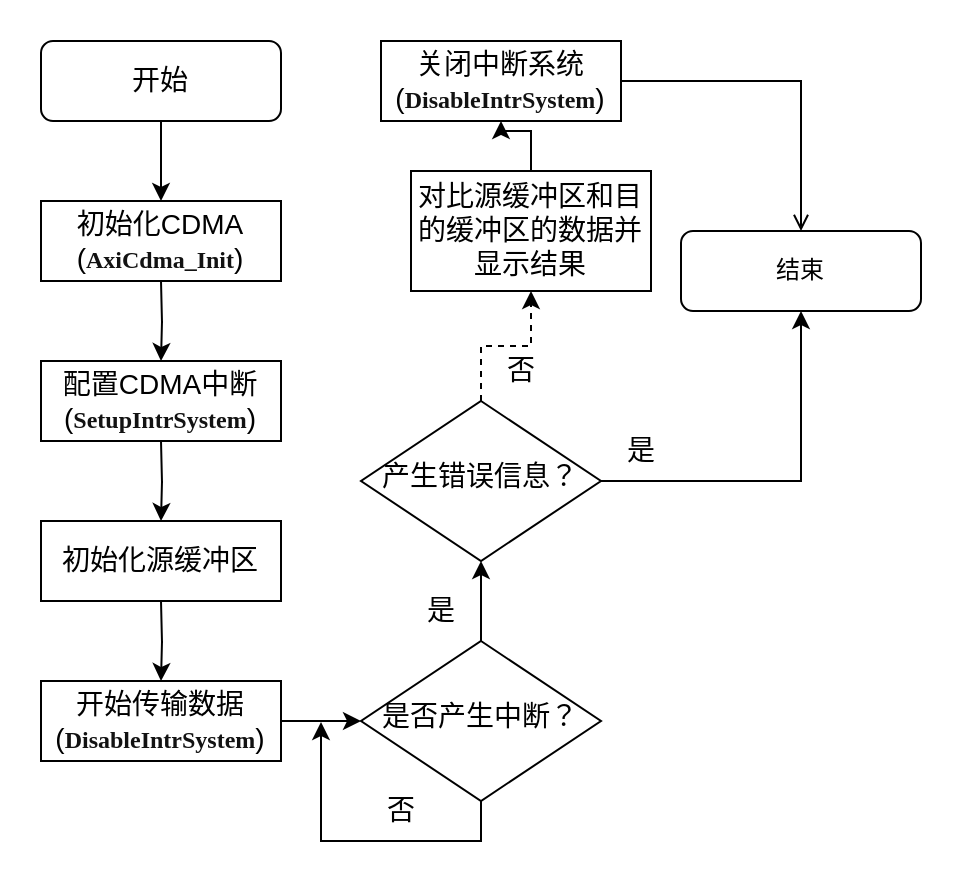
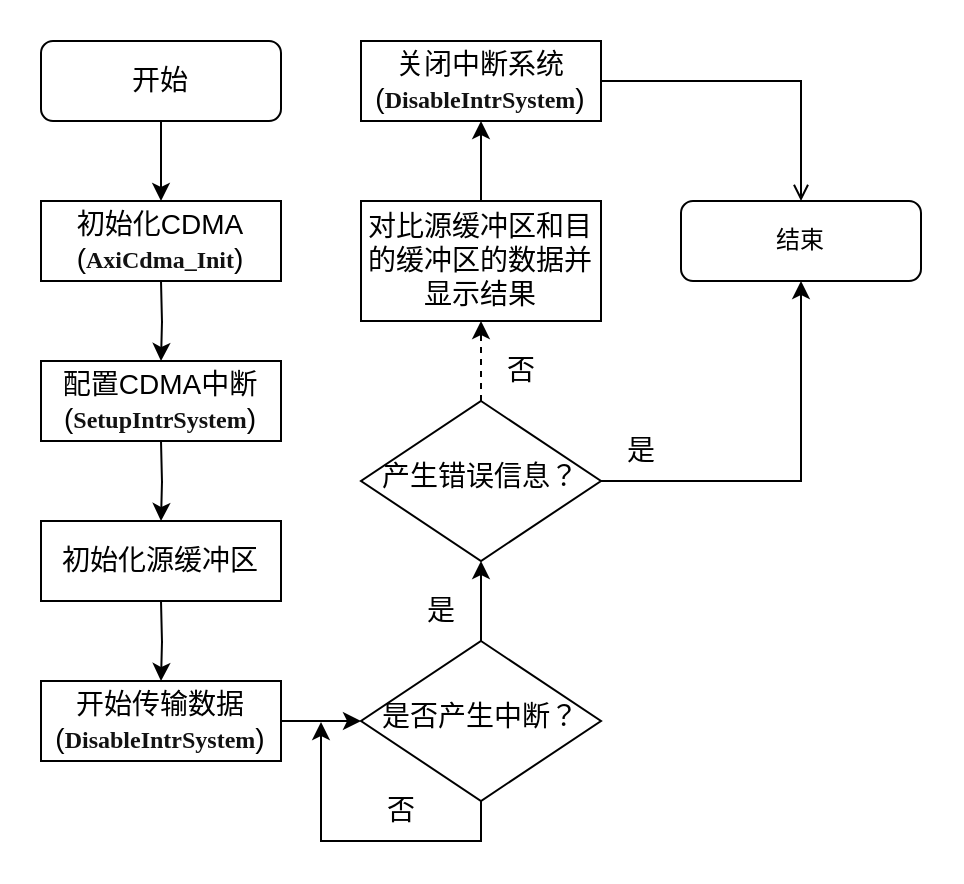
(501, 81) -> (481, 81)
(531, 231) -> (481, 261)
(801, 271) -> (801, 241)
